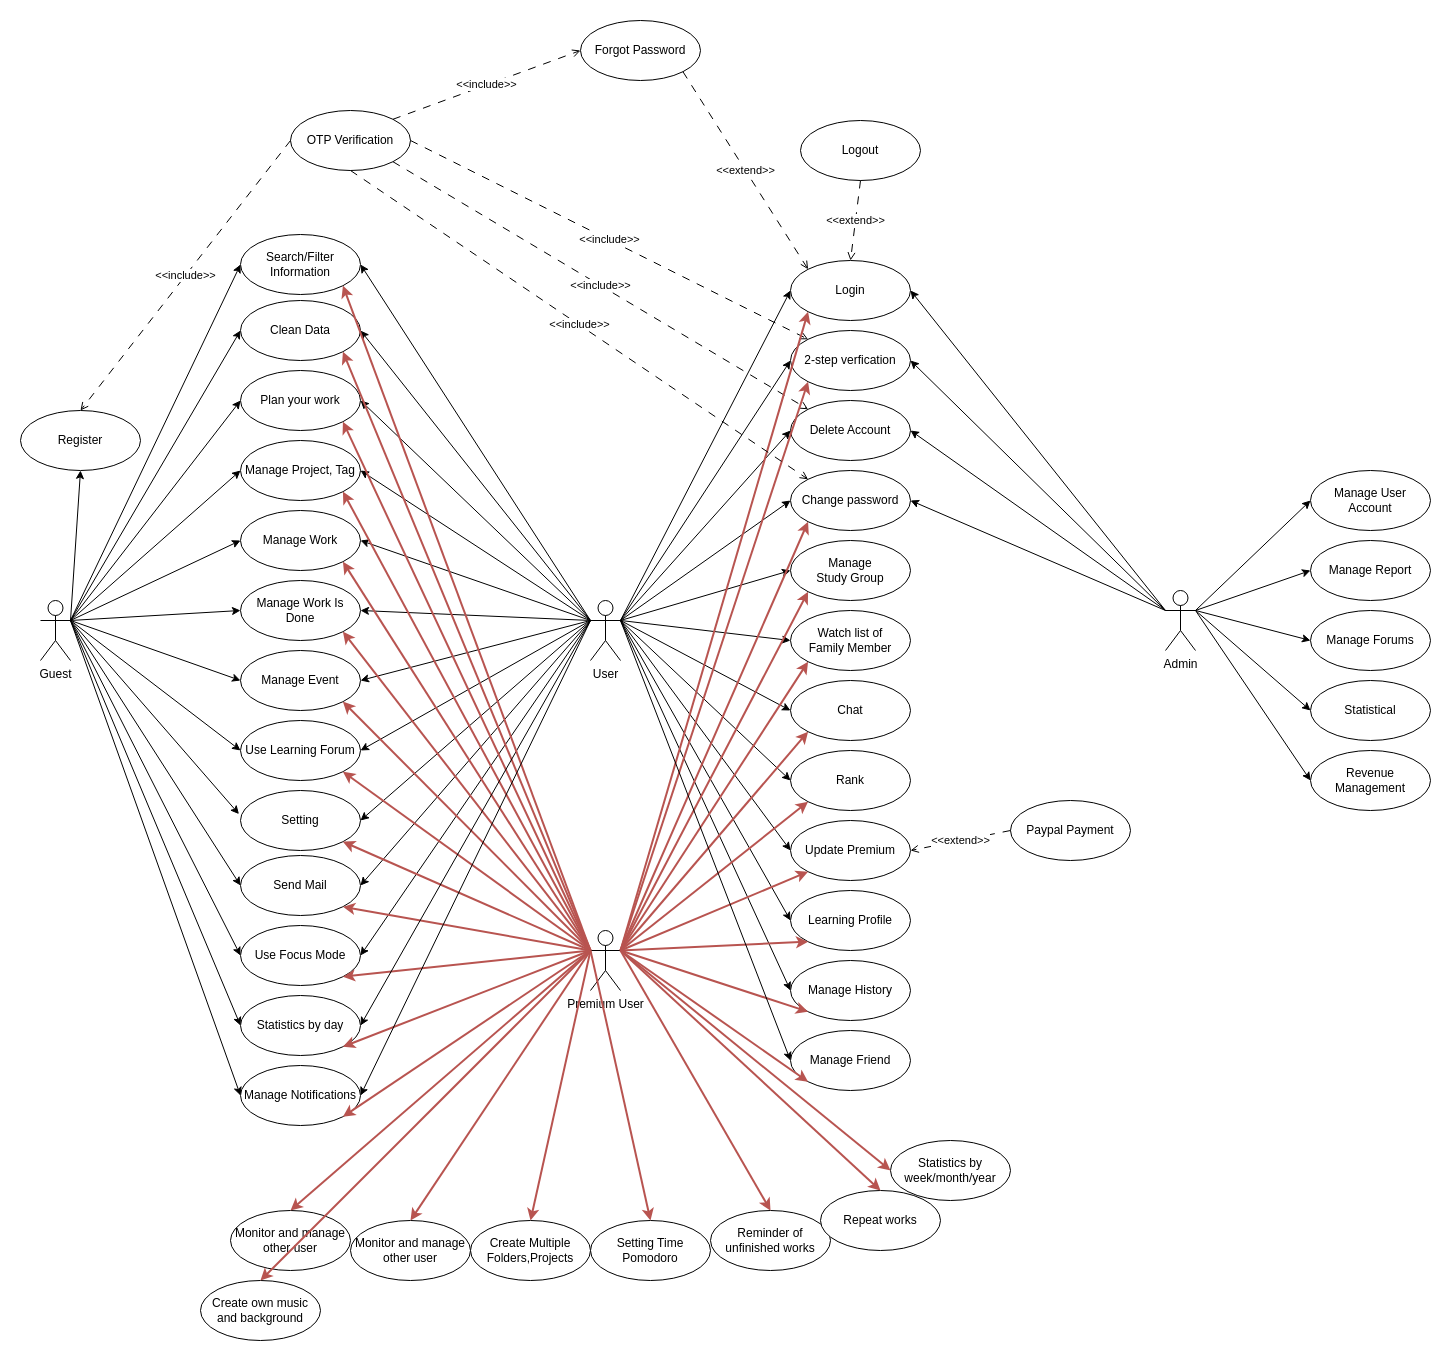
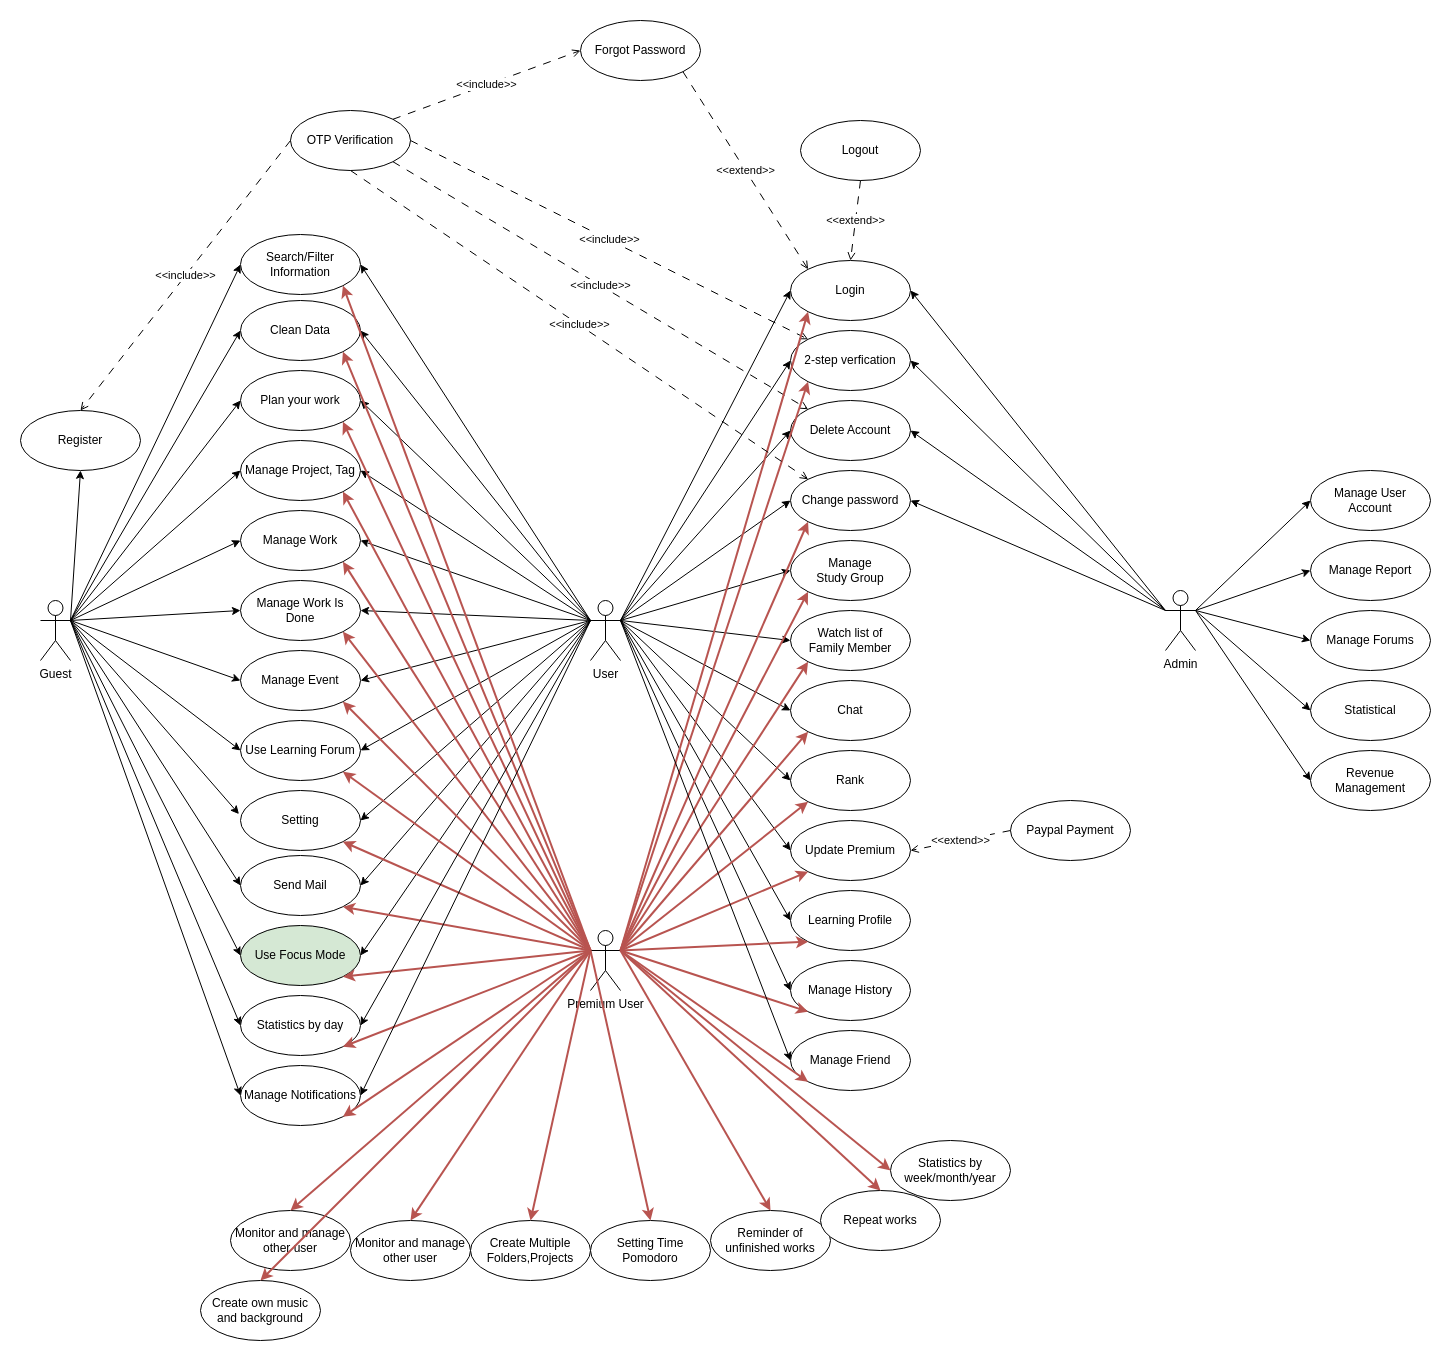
(301, 956) -> (301, 956)
